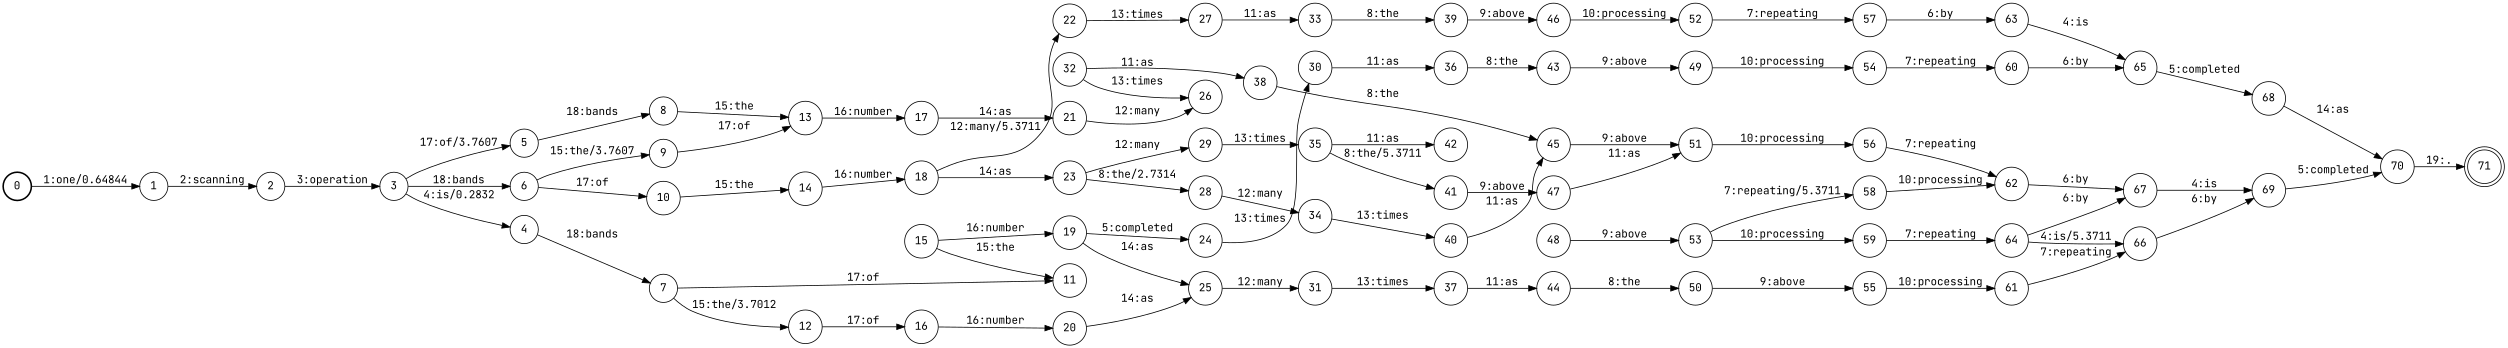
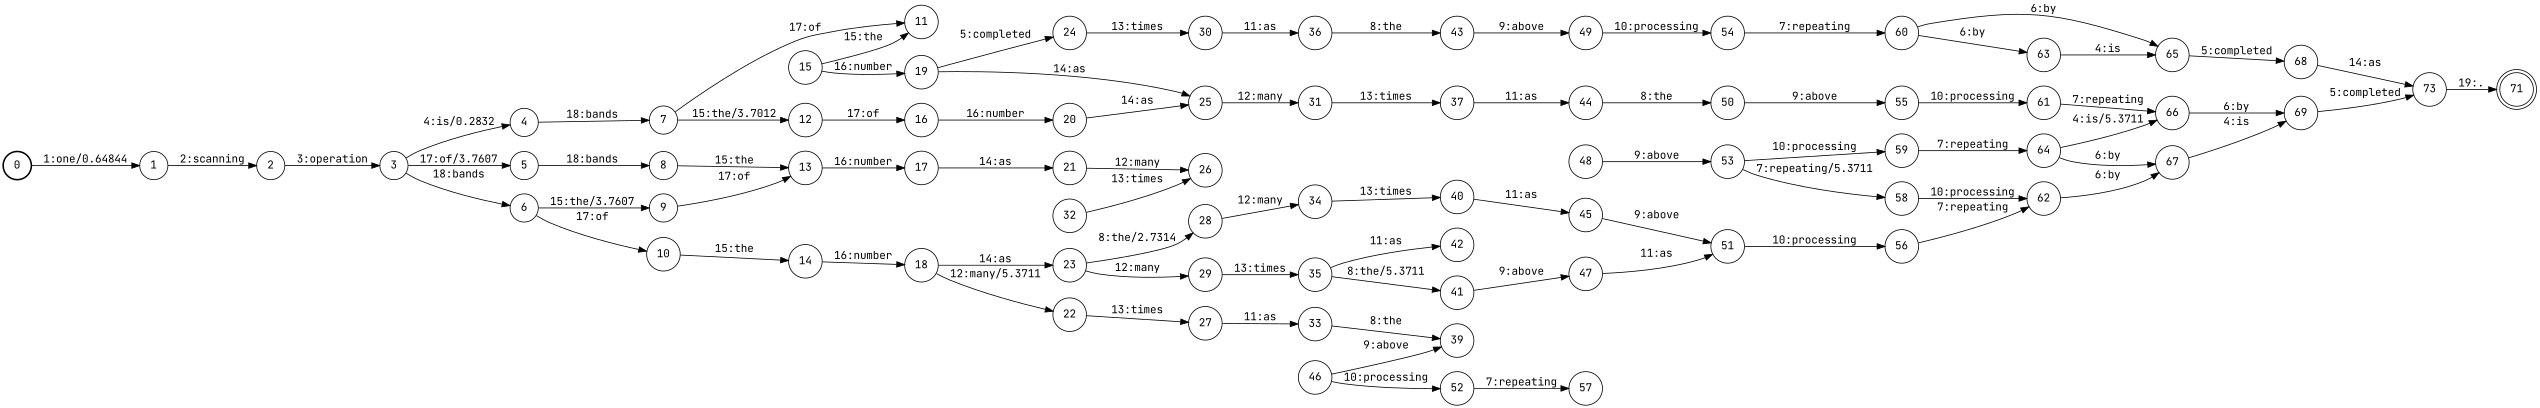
(1498, 20) -> (1383, 363)
(1937, 20) -> (1969, 43)
(1260, 83) -> none
(2397, 167) -> (2430, 89)
